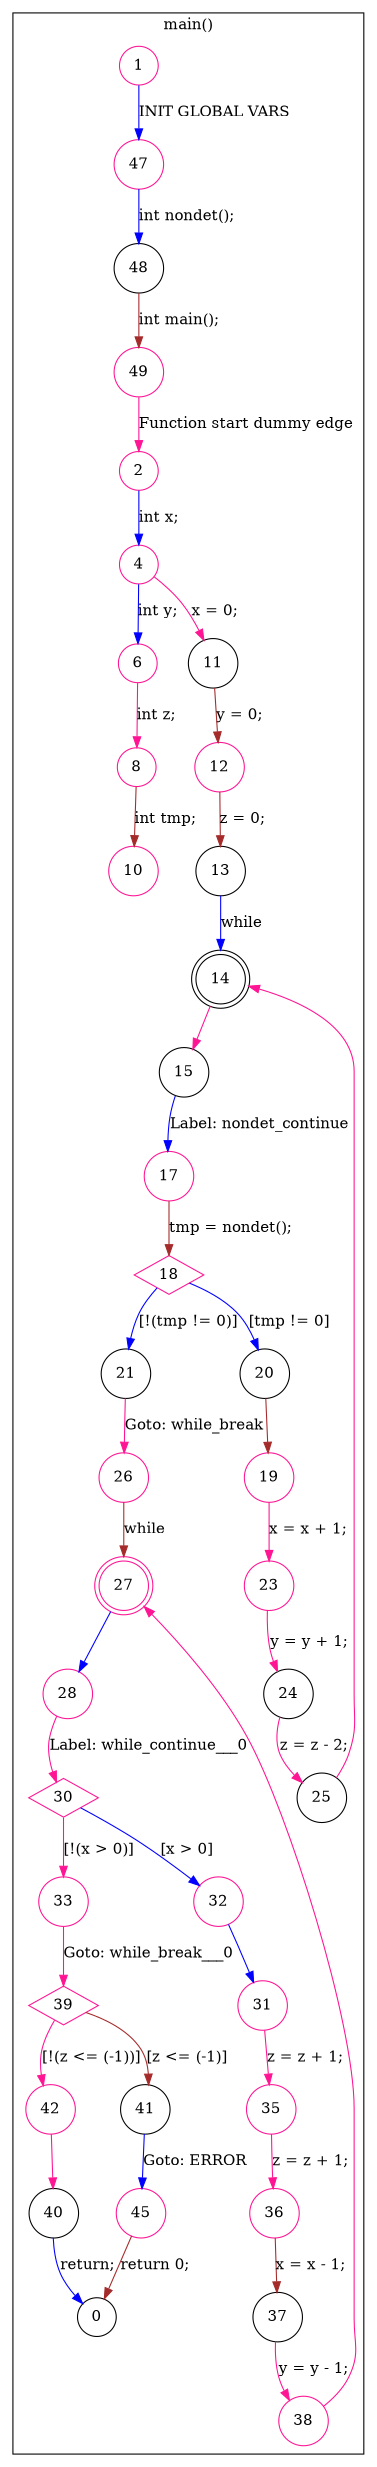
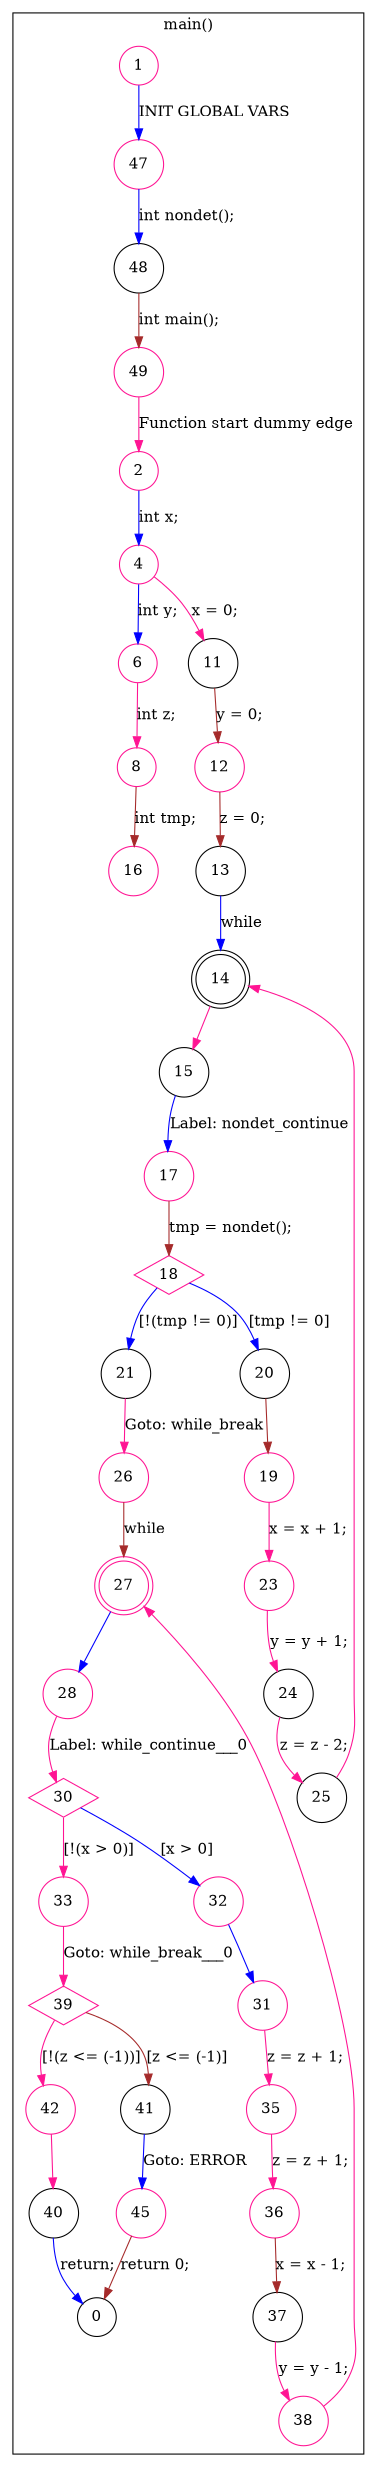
(133, 871) -> (133, 871)
